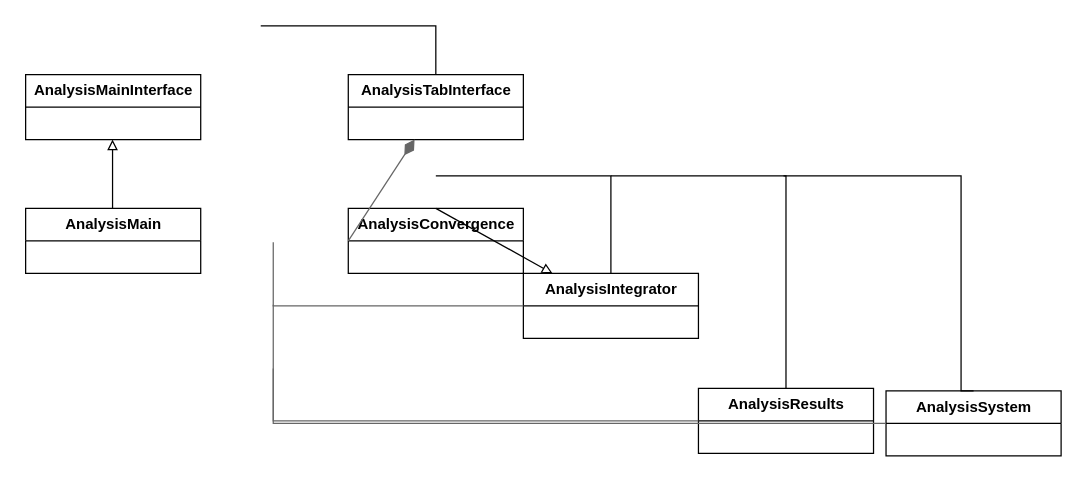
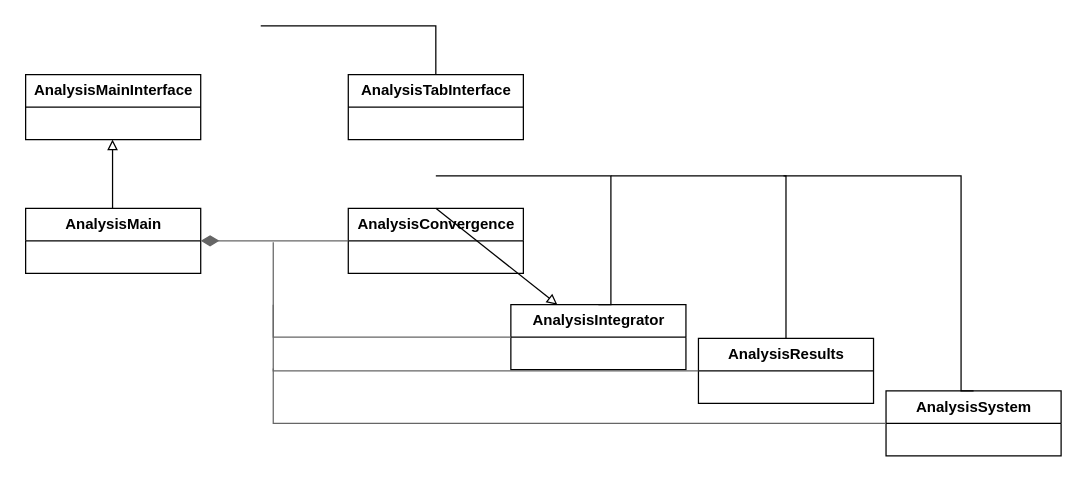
(376, 198) -> (283, 241)
(611, 306) -> (598, 337)
(786, 421) -> (786, 371)
